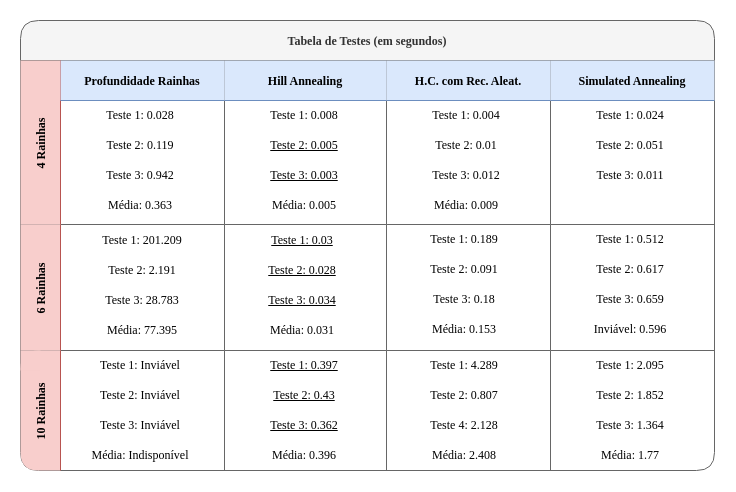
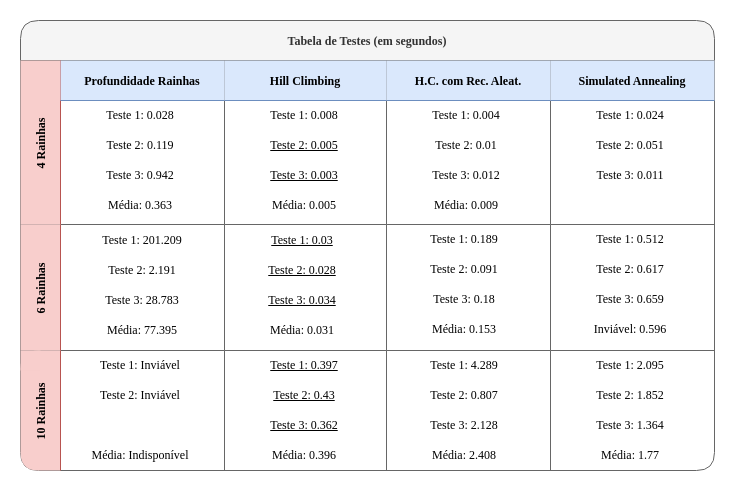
(305, 81) -> (305, 81)
(141, 426) -> none
(465, 426) -> (465, 426)
